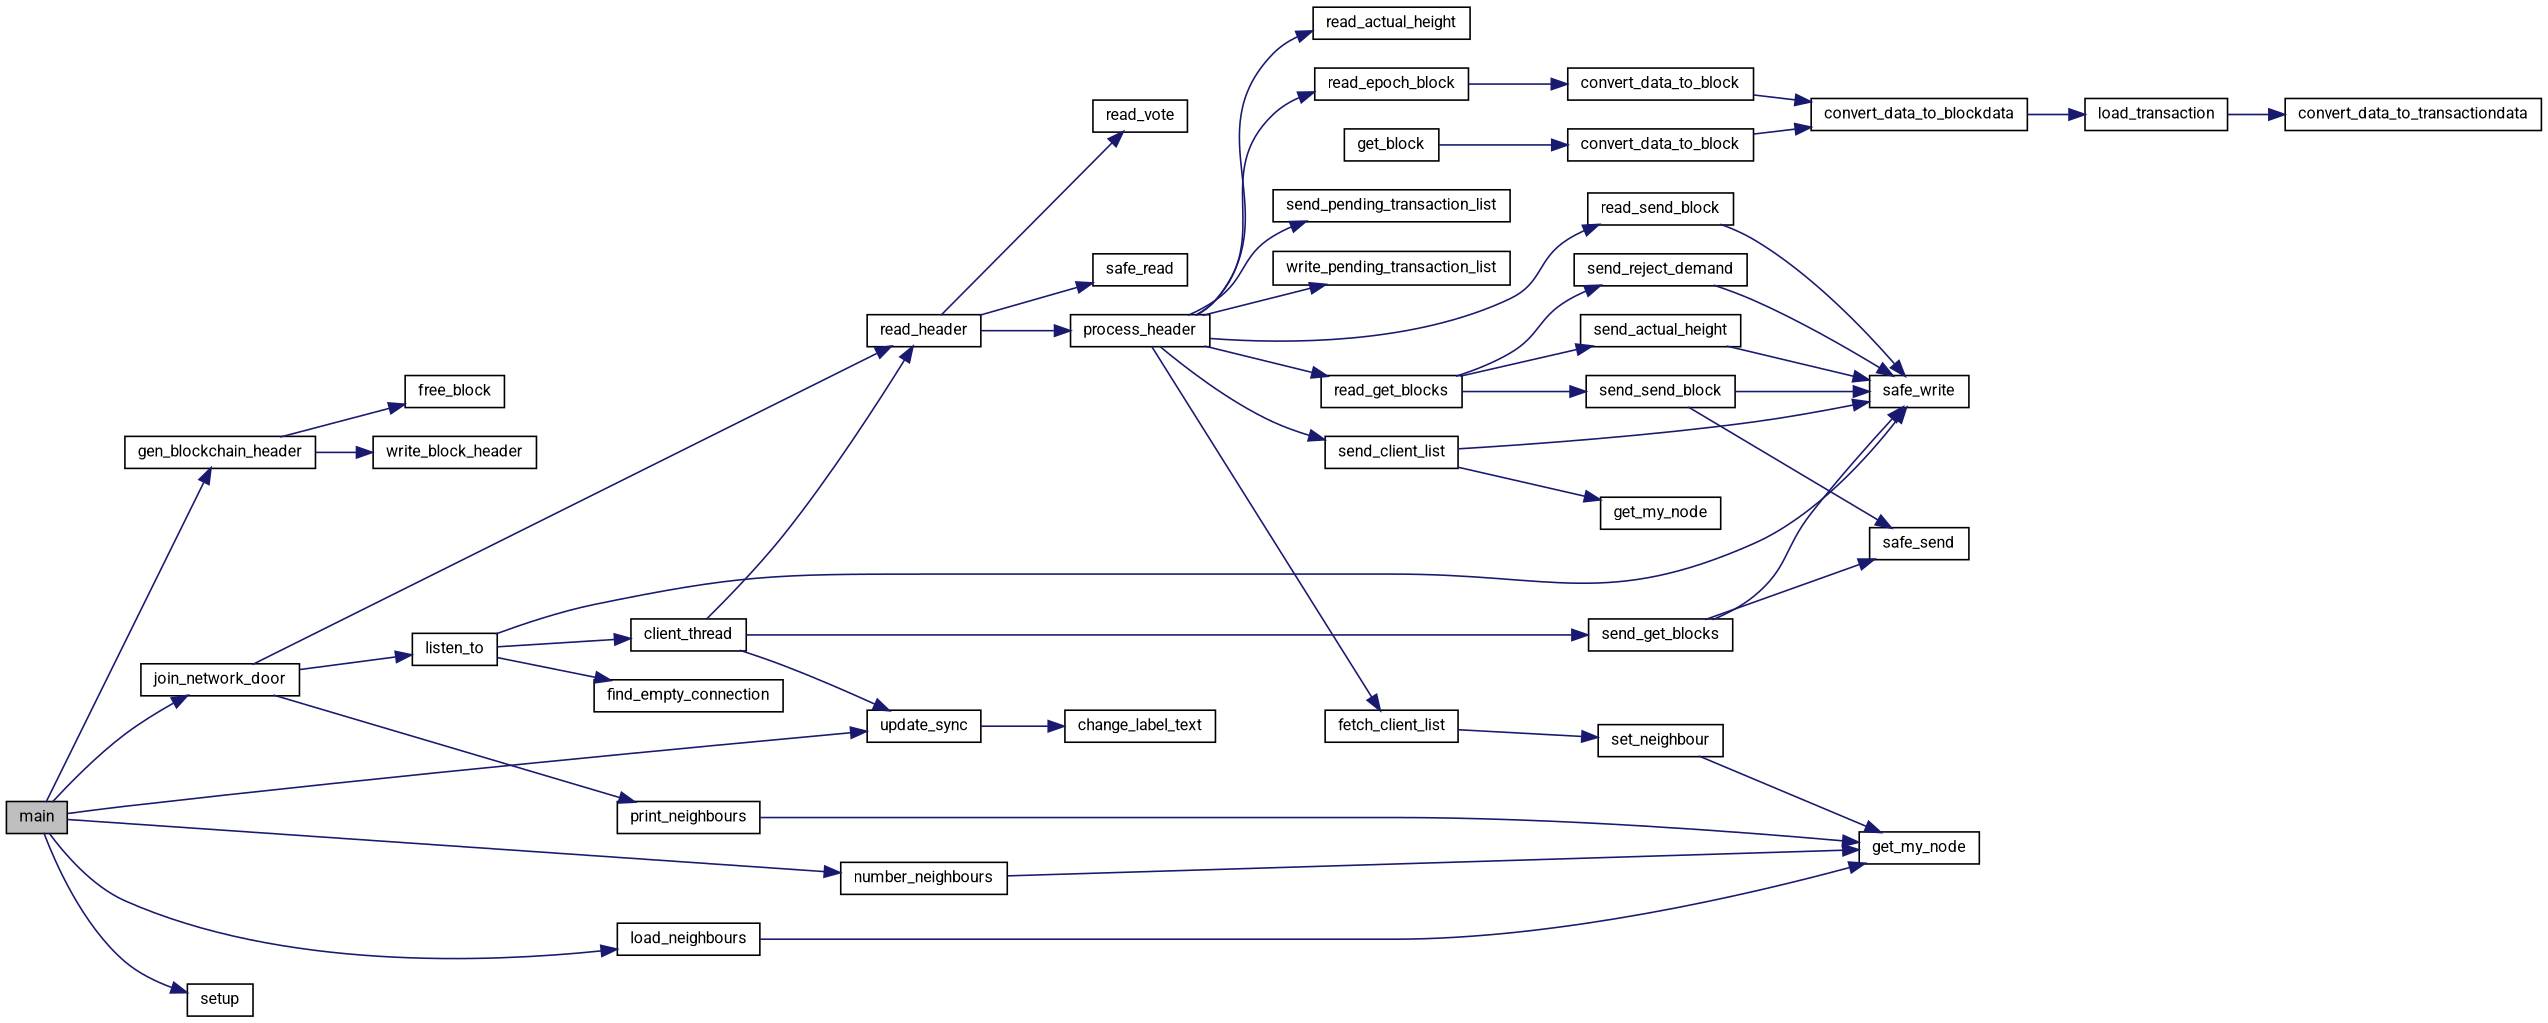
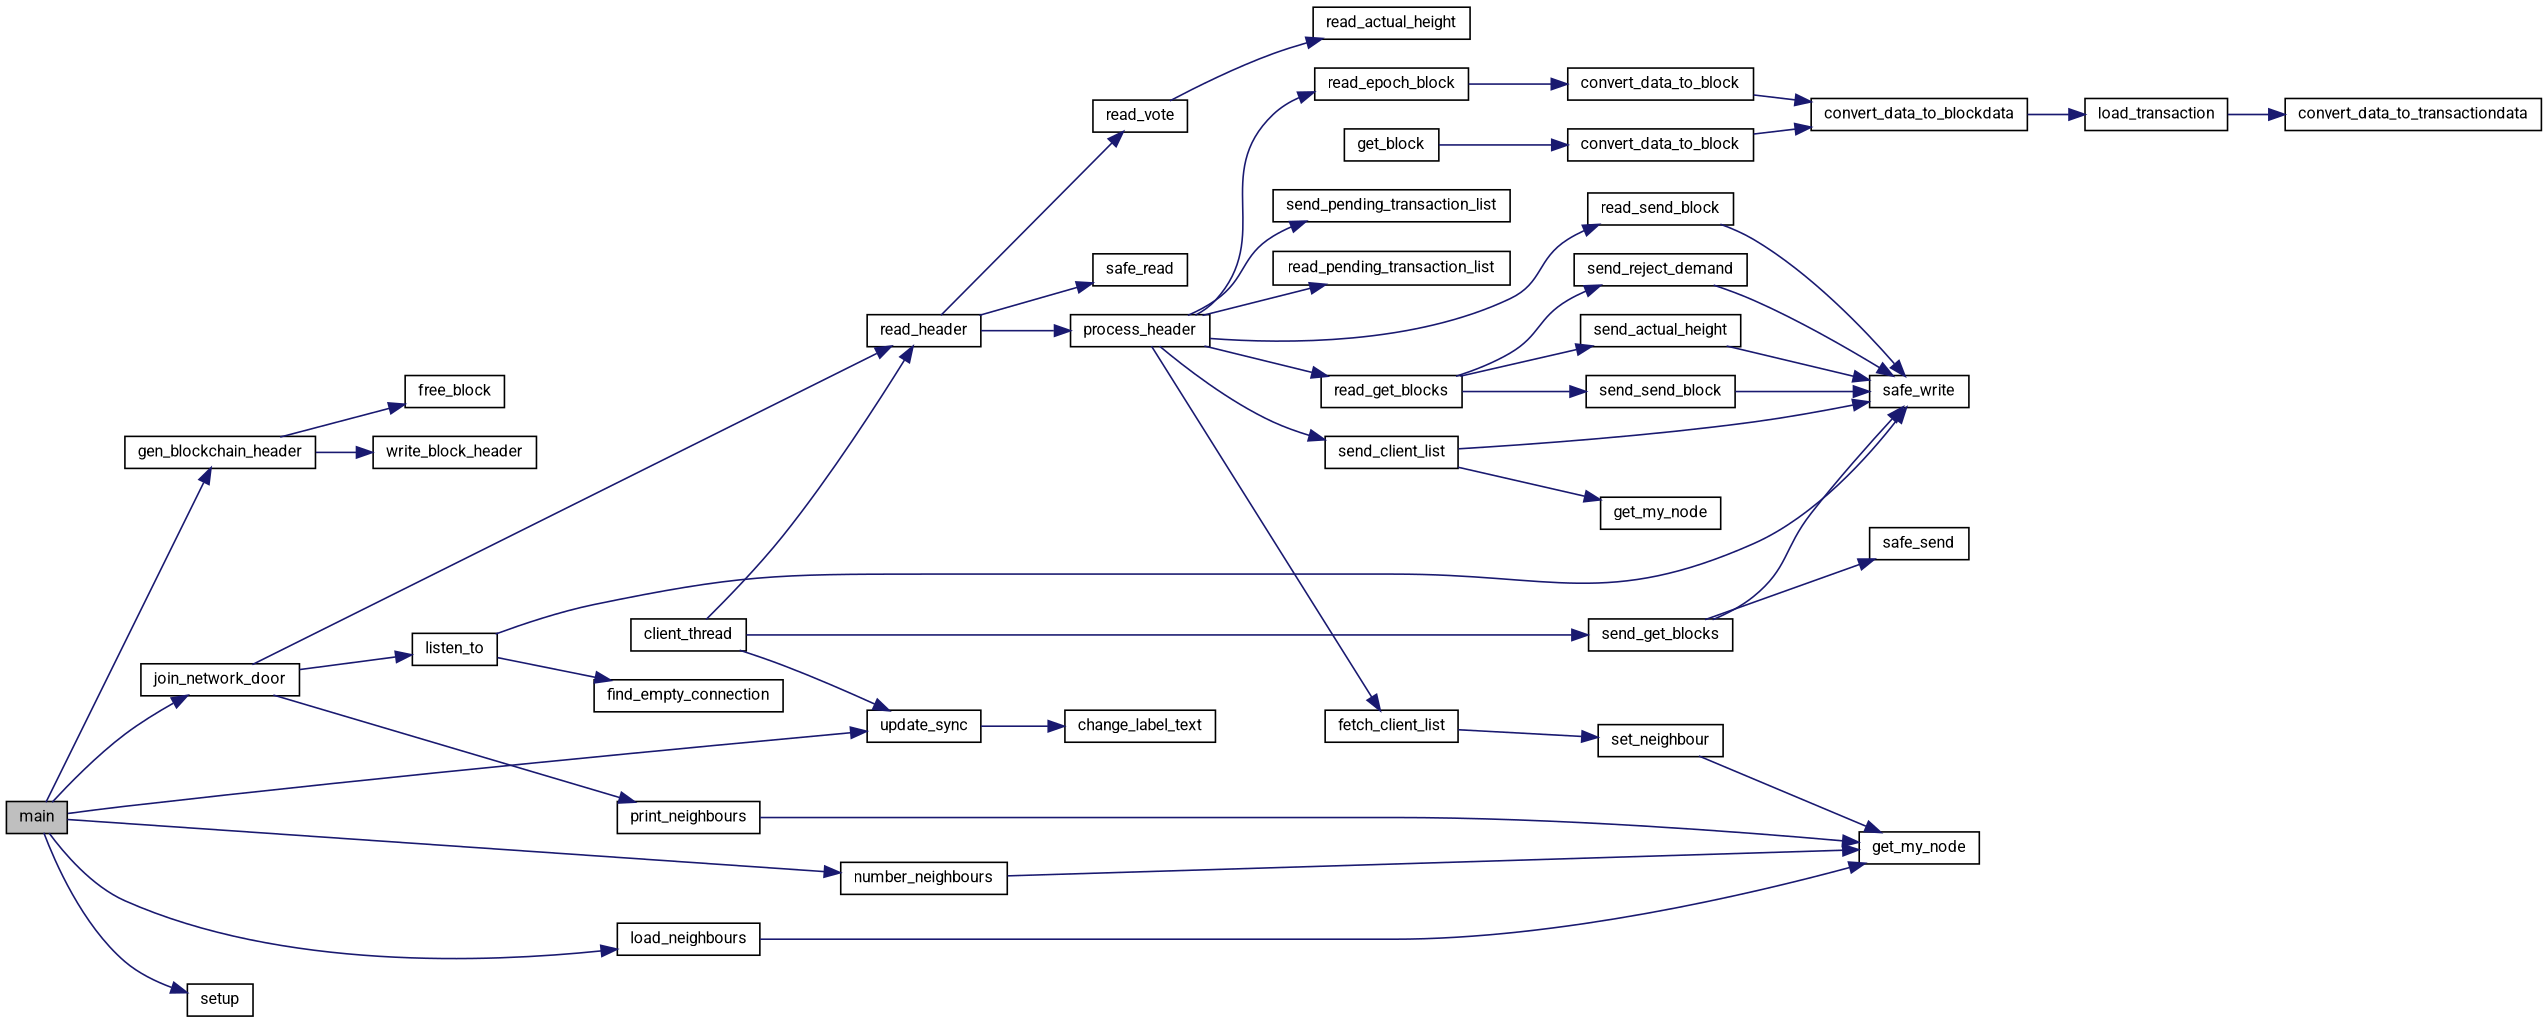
(1240, 142) -> (1237, 68)
(1392, 268) -> (1392, 268)
(1783, 463) -> none
(556, 643) -> none
